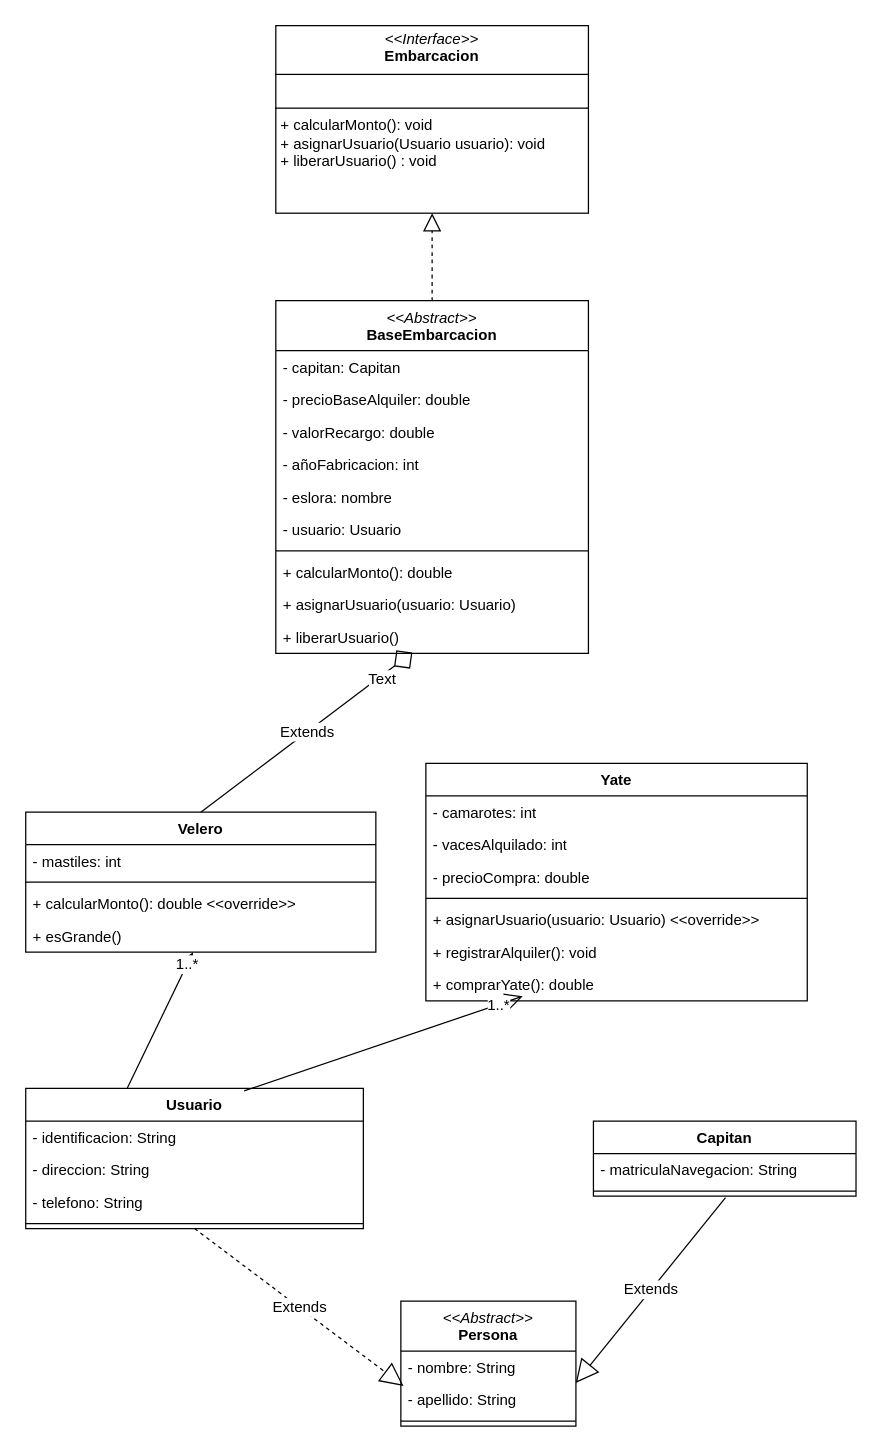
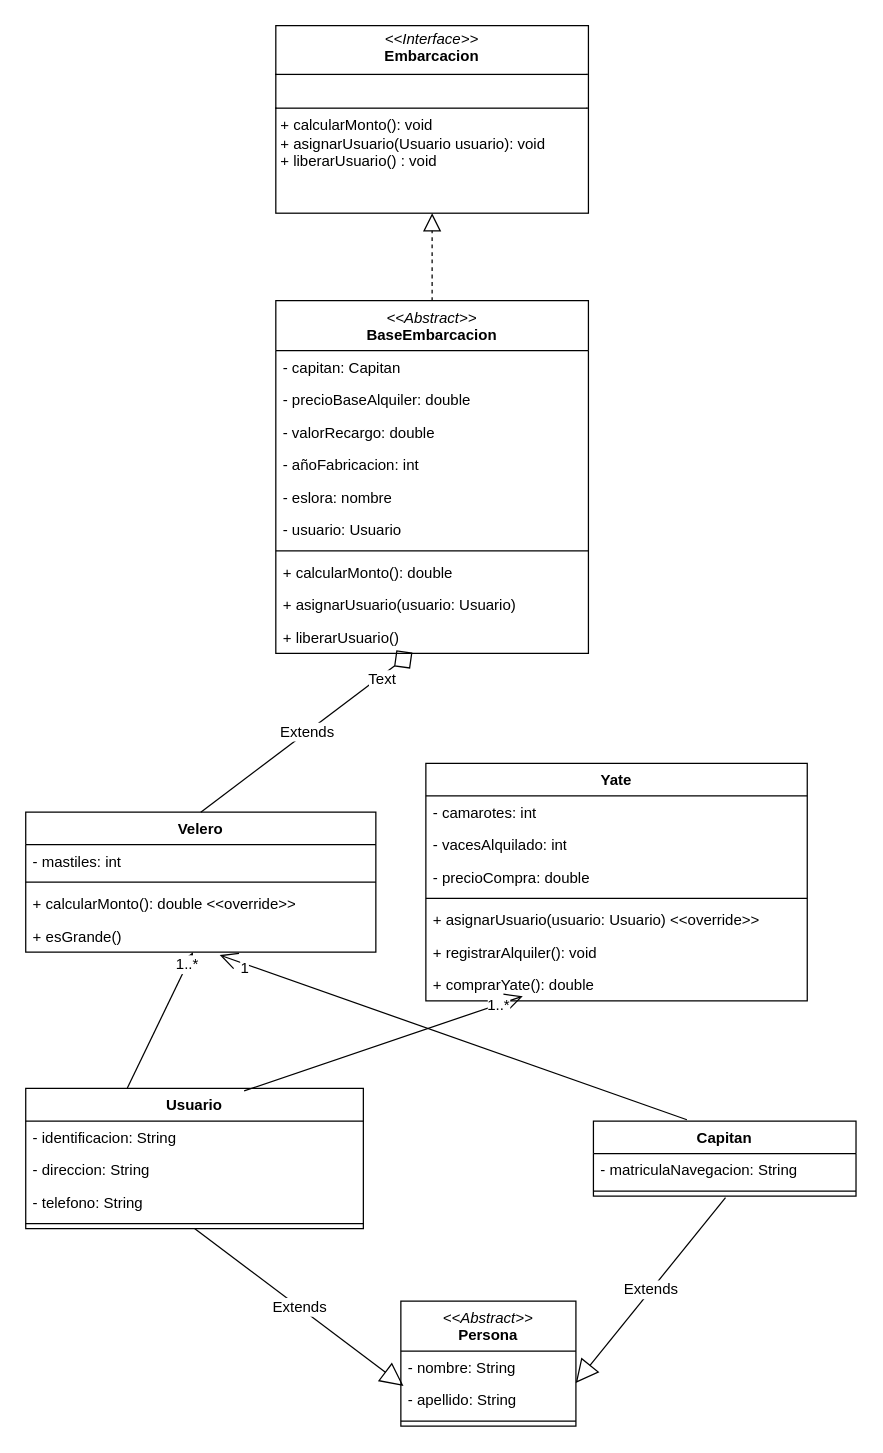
none -> (454, 1037)
(242, 1264) -> (242, 1264)
